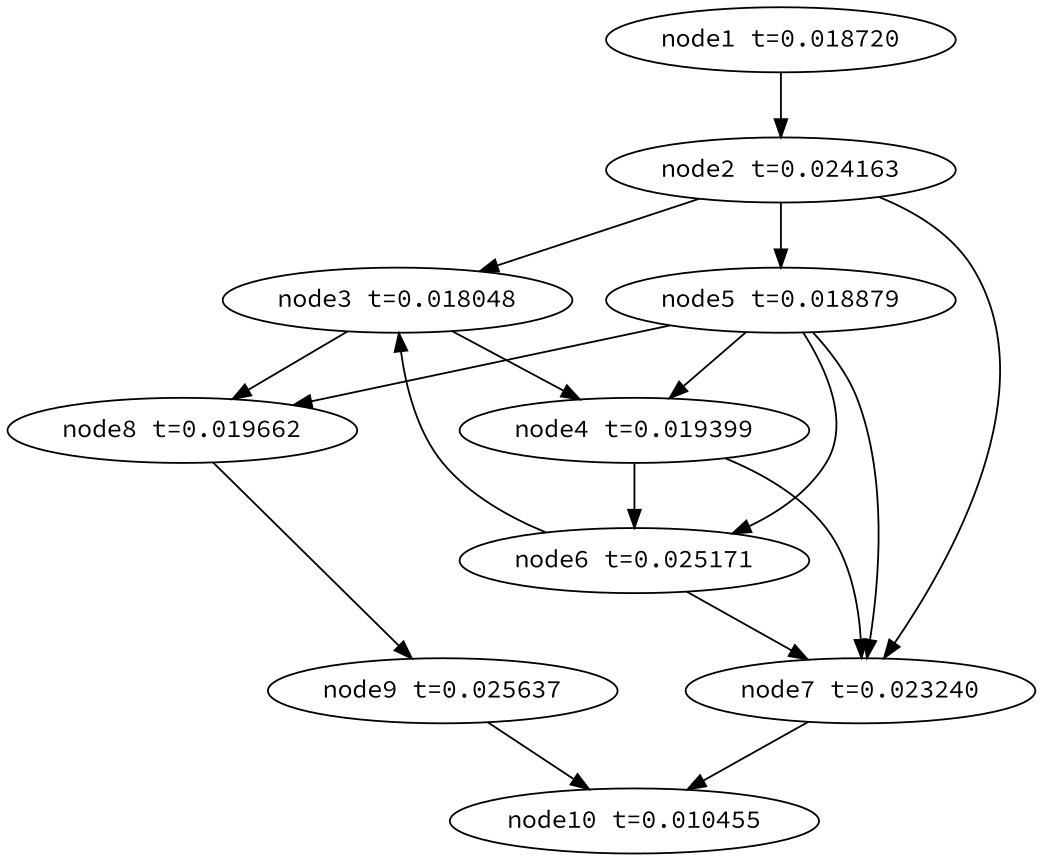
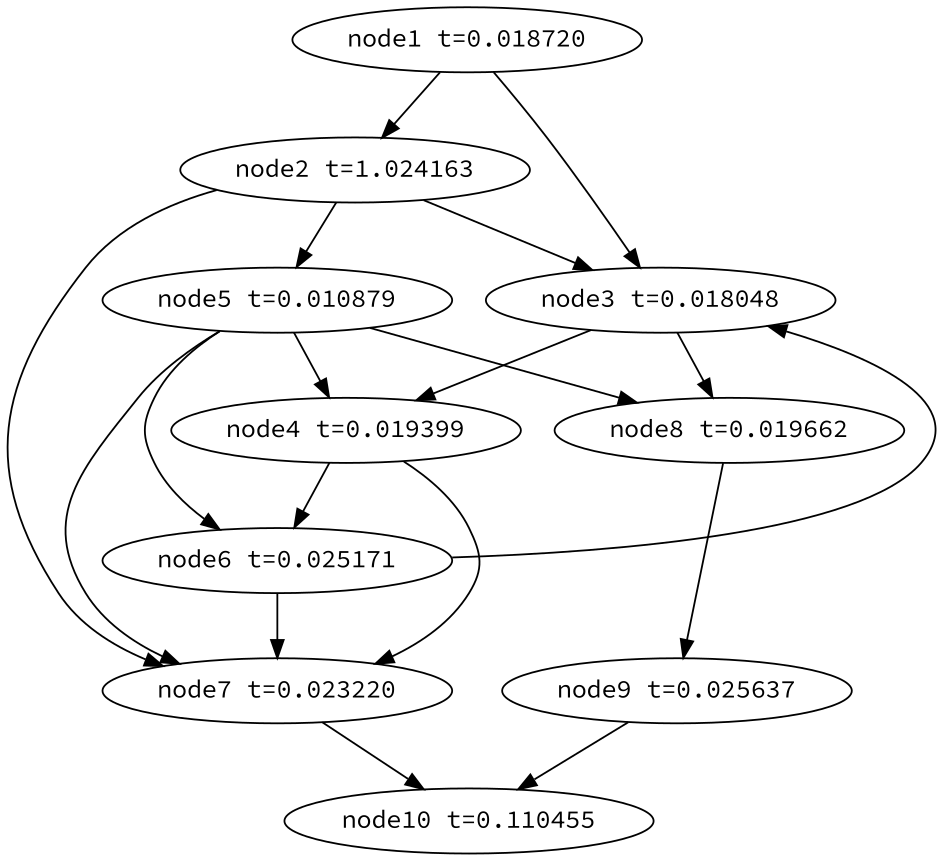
none -> (564, 161)
(781, 170) -> (355, 170)
(781, 300) -> (277, 300)
(860, 691) -> (277, 691)
(634, 821) -> (469, 821)
